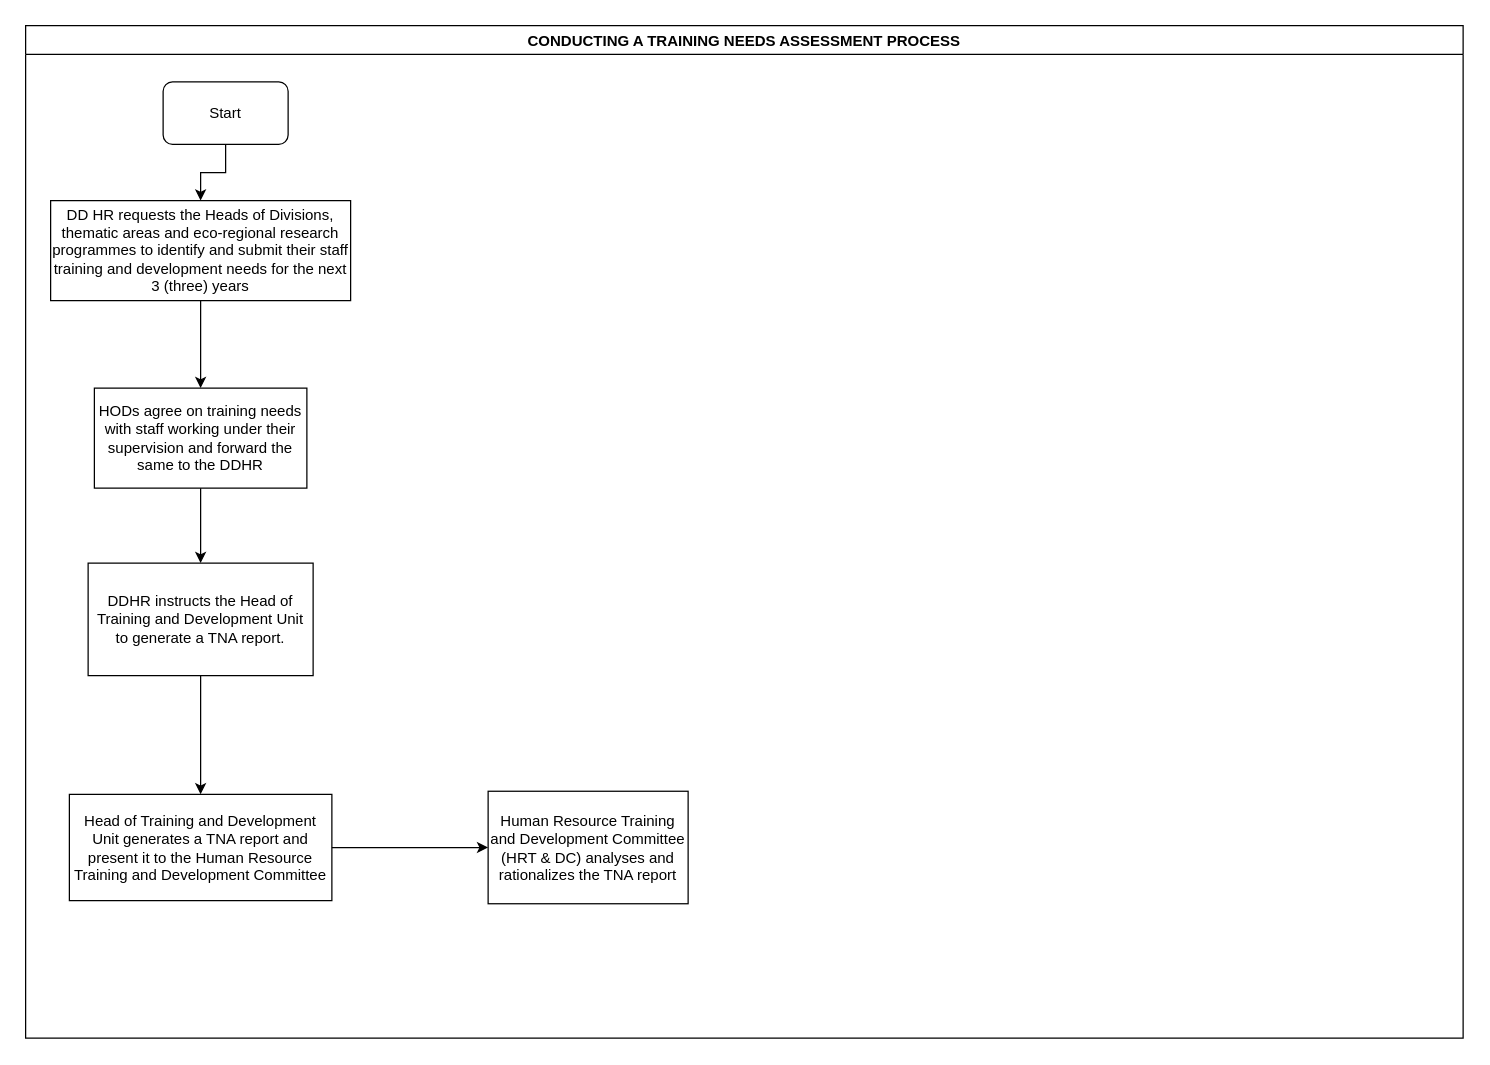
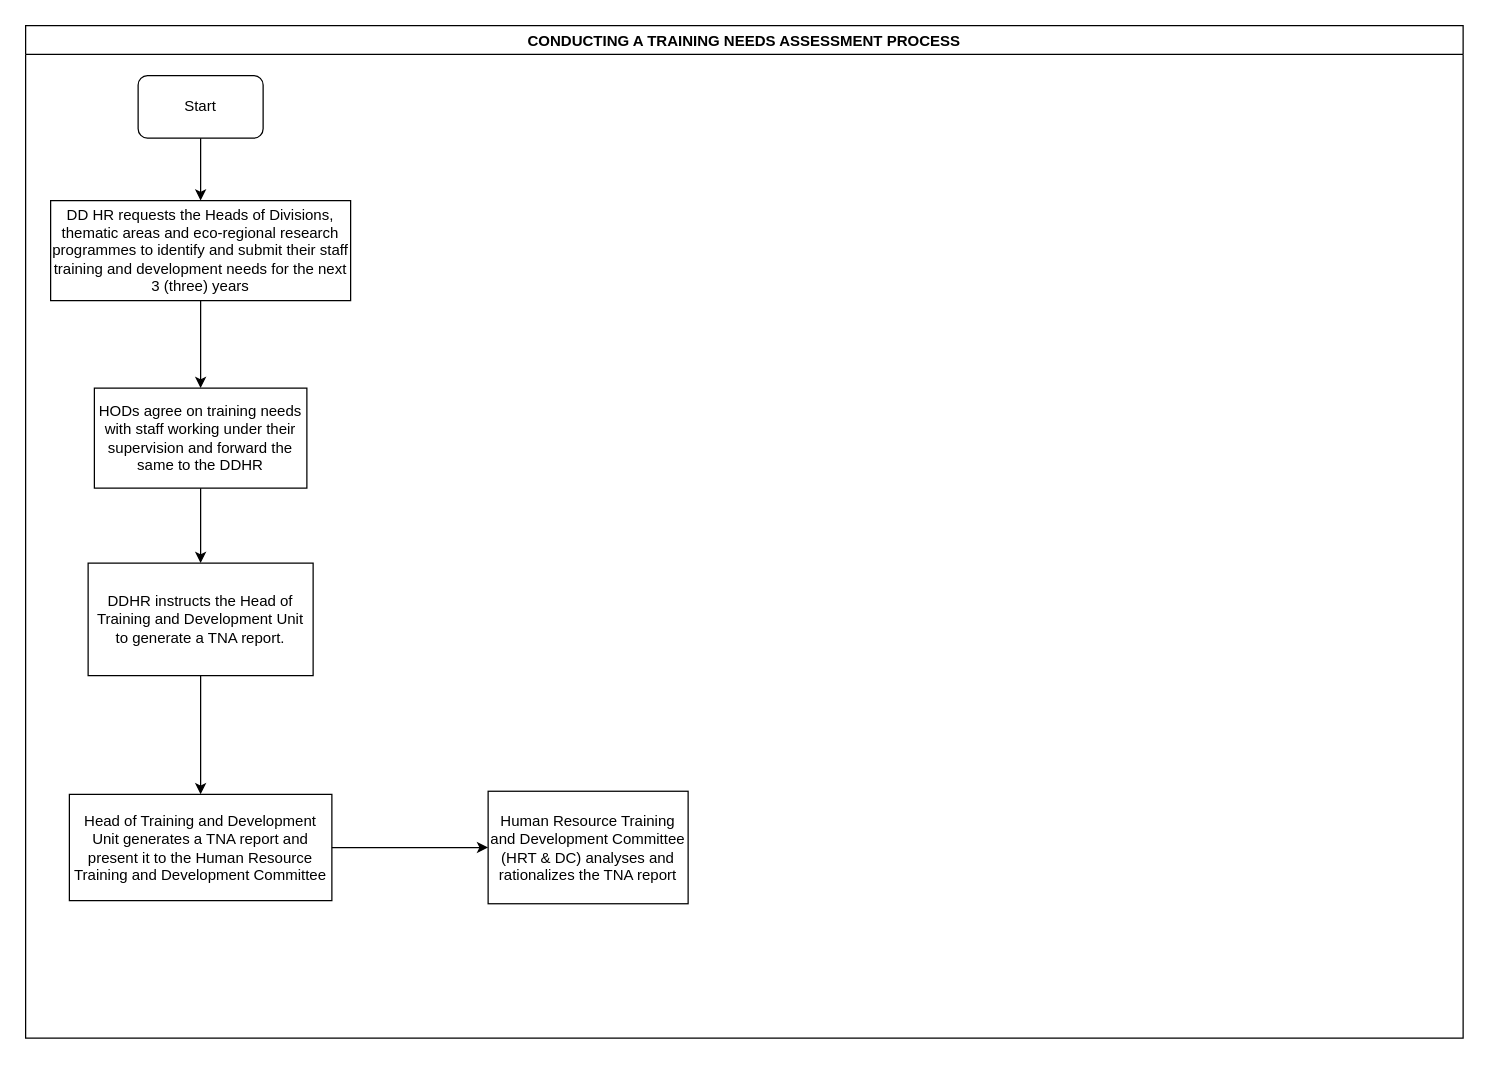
(226, 113) -> (201, 107)
